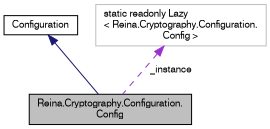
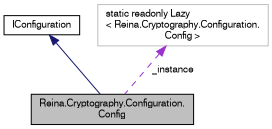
(41, 25) -> (42, 25)
